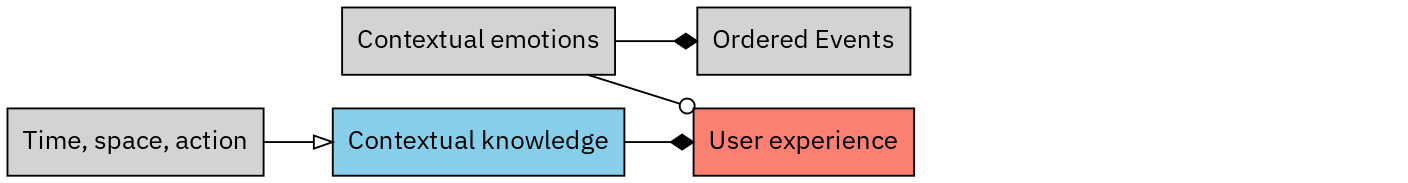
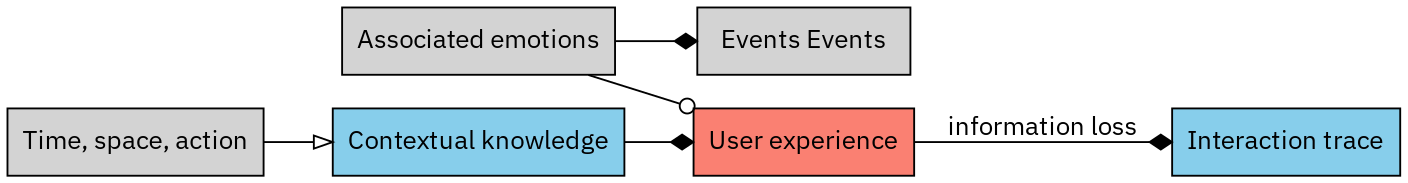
(479, 41) -> (479, 41)
(804, 41) -> (804, 41)
none -> (1286, 142)
